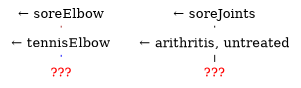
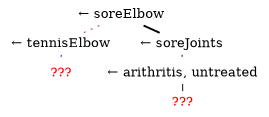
none -> (152, 29)
